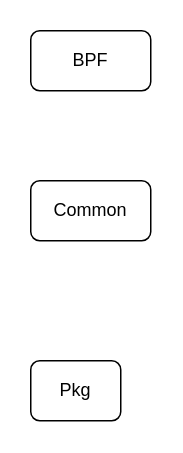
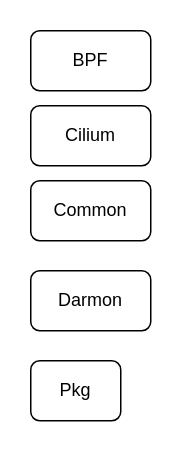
none -> (91, 136)
none -> (91, 301)
